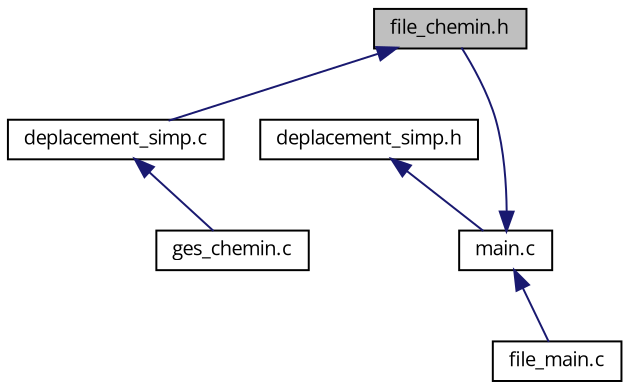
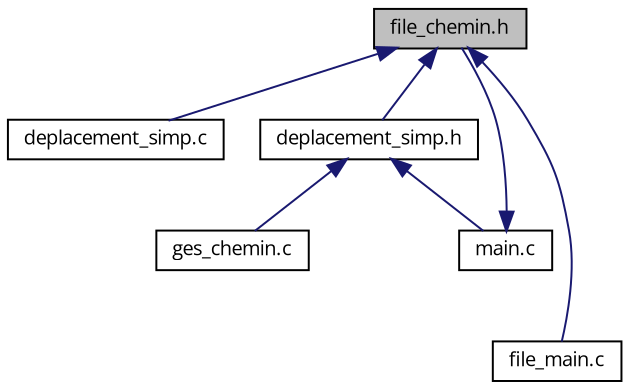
none -> (403, 92)
(181, 202) -> (293, 201)
(536, 315) -> (561, 191)
